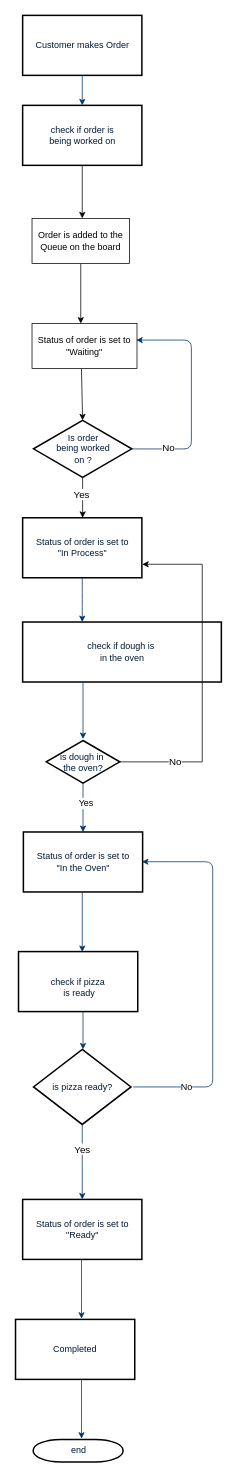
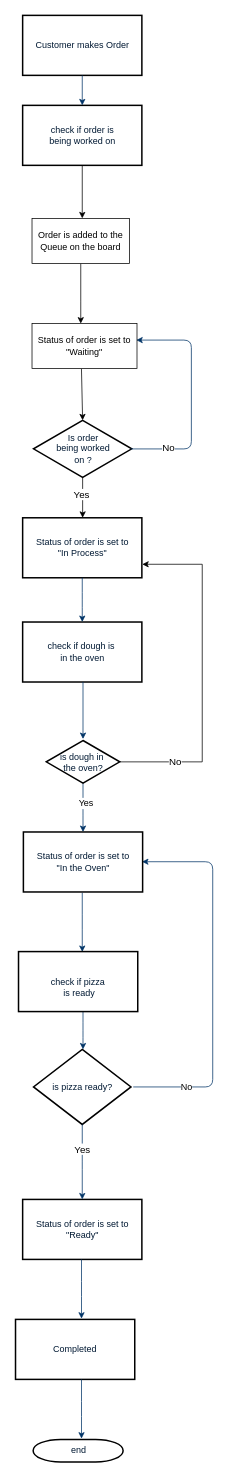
(122, 652) -> (82, 652)
